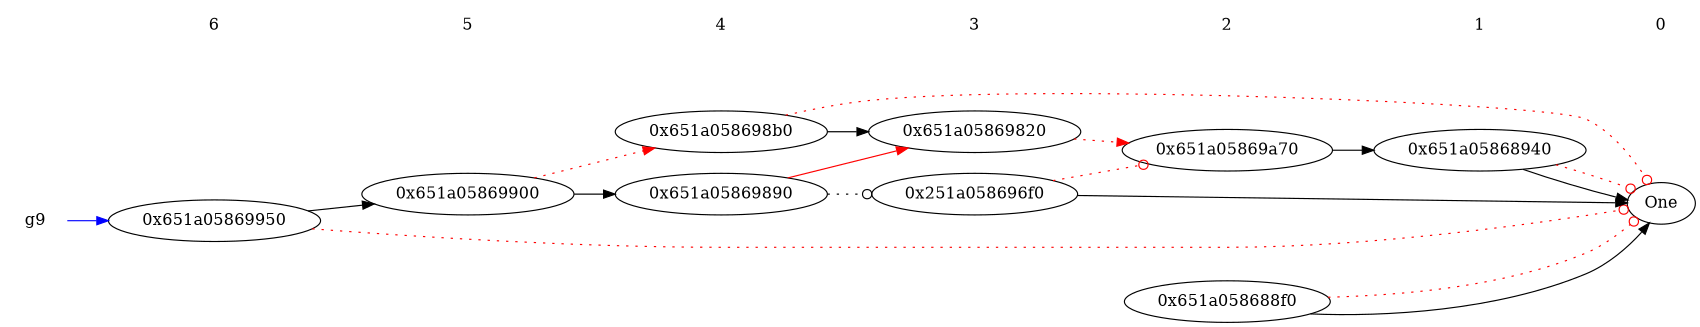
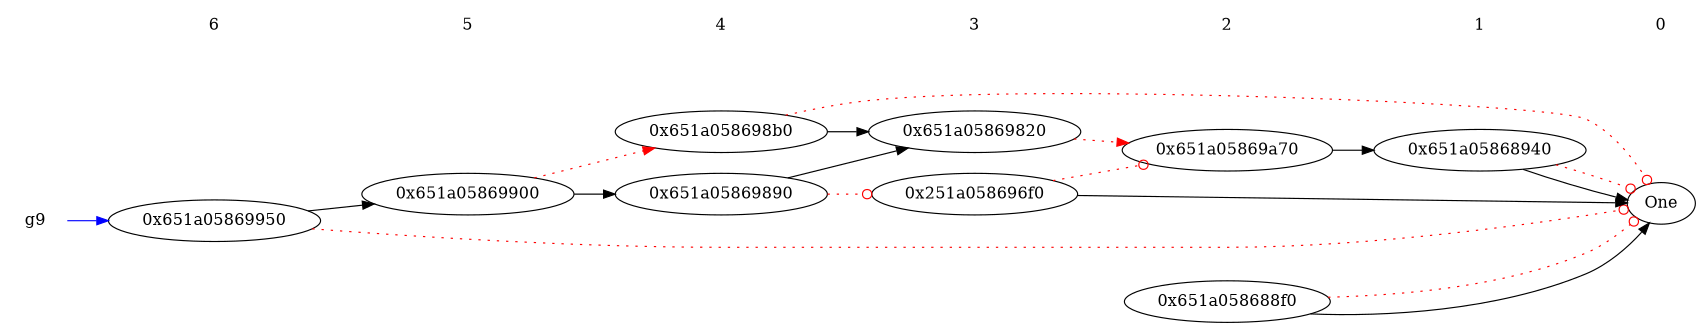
(842, 164) -> (842, 164)
(845, 194) -> (845, 194)
